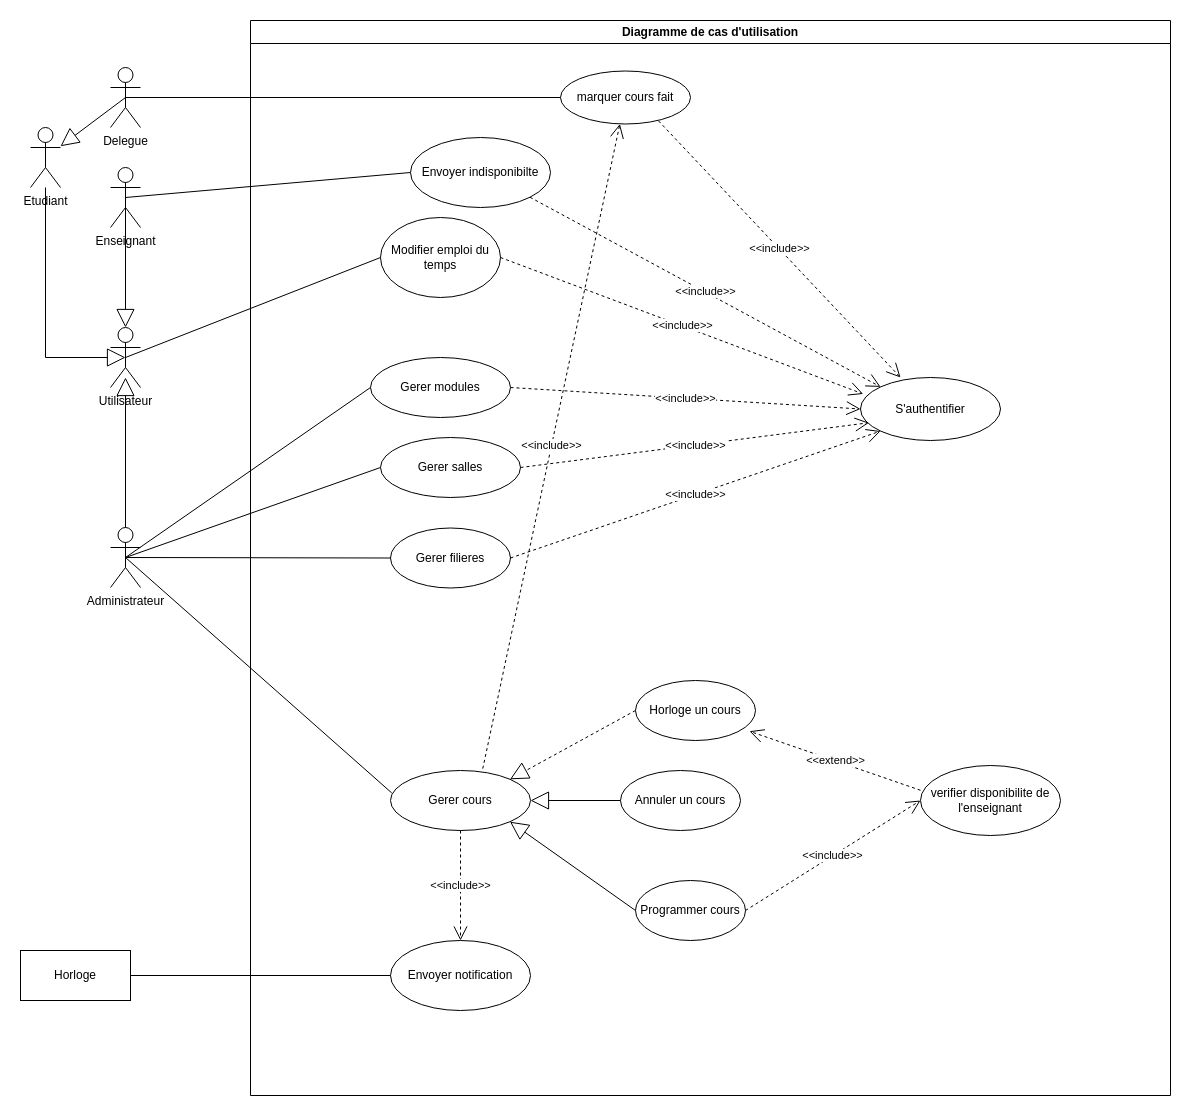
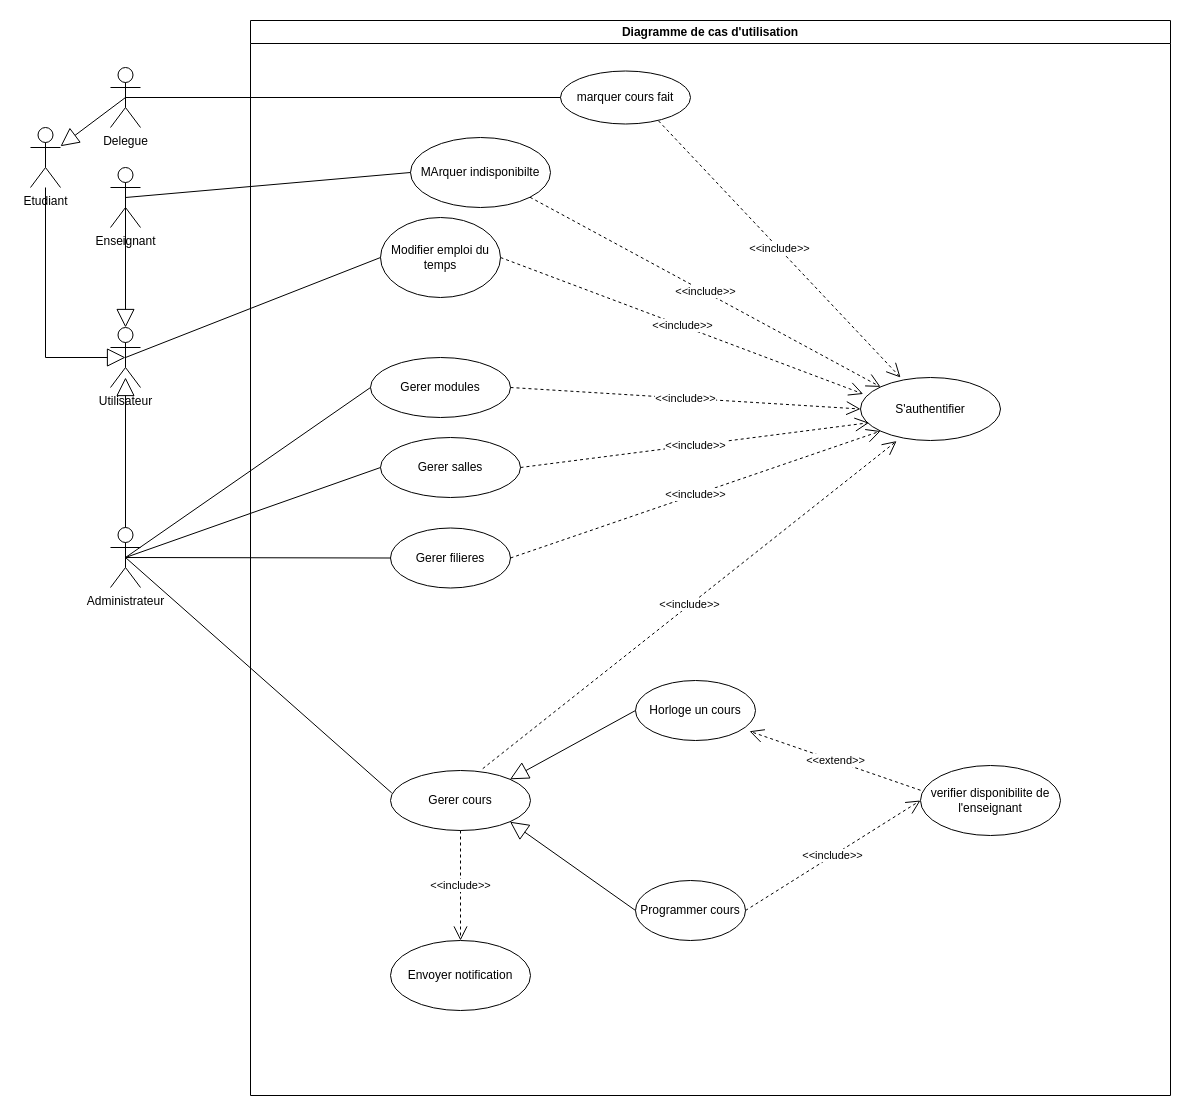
(481, 173) -> (481, 173)
(551, 447) -> (688, 606)
(580, 741) -> (580, 741)
(585, 801) -> none
(681, 801) -> none
(76, 976) -> none
(261, 976) -> none
